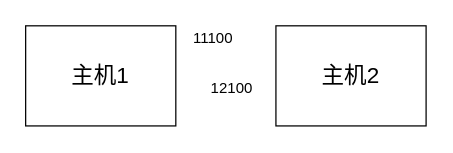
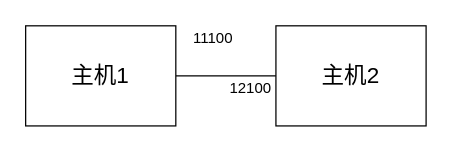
none -> (226, 76)
(232, 88) -> (251, 88)
